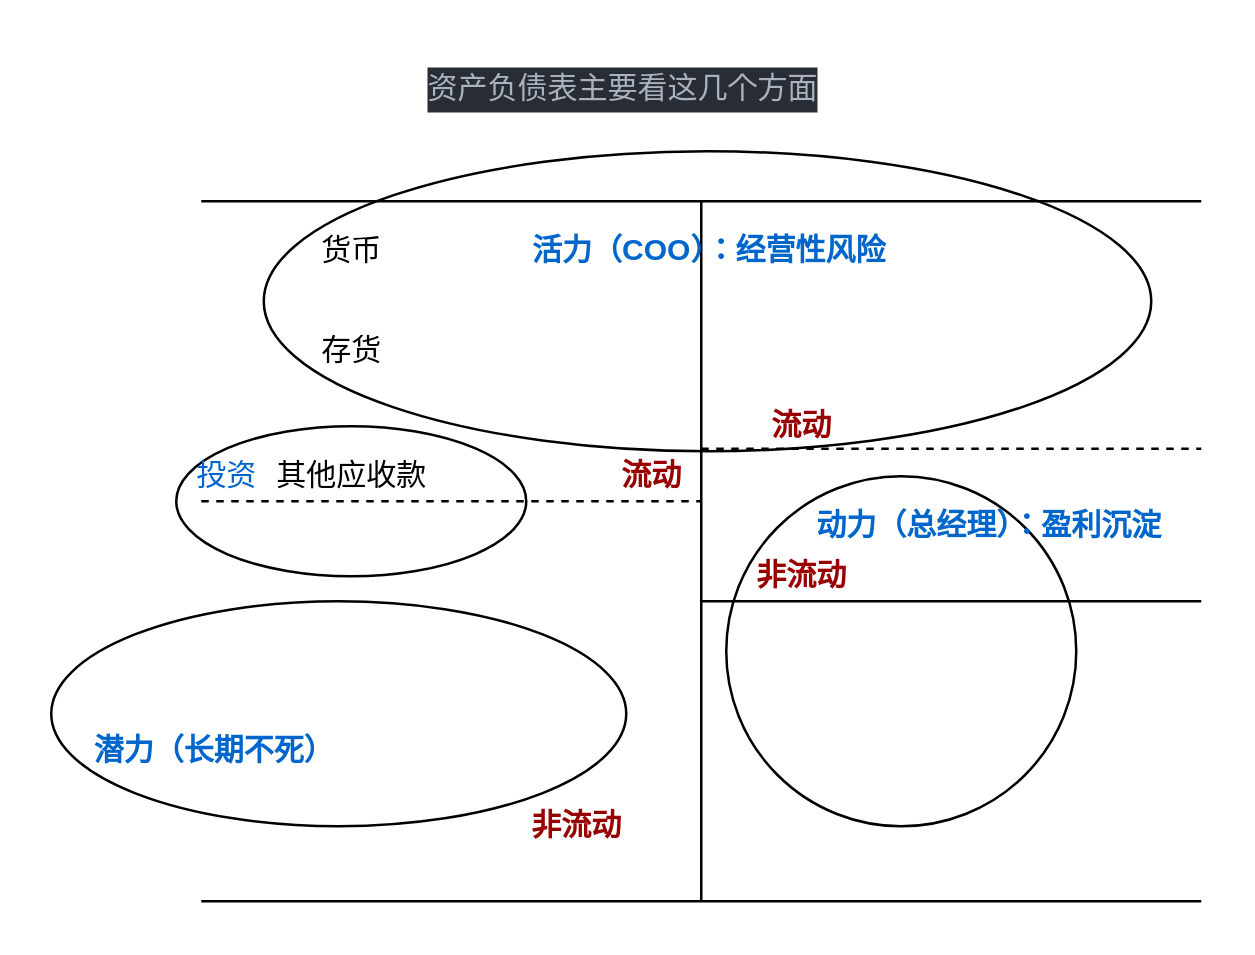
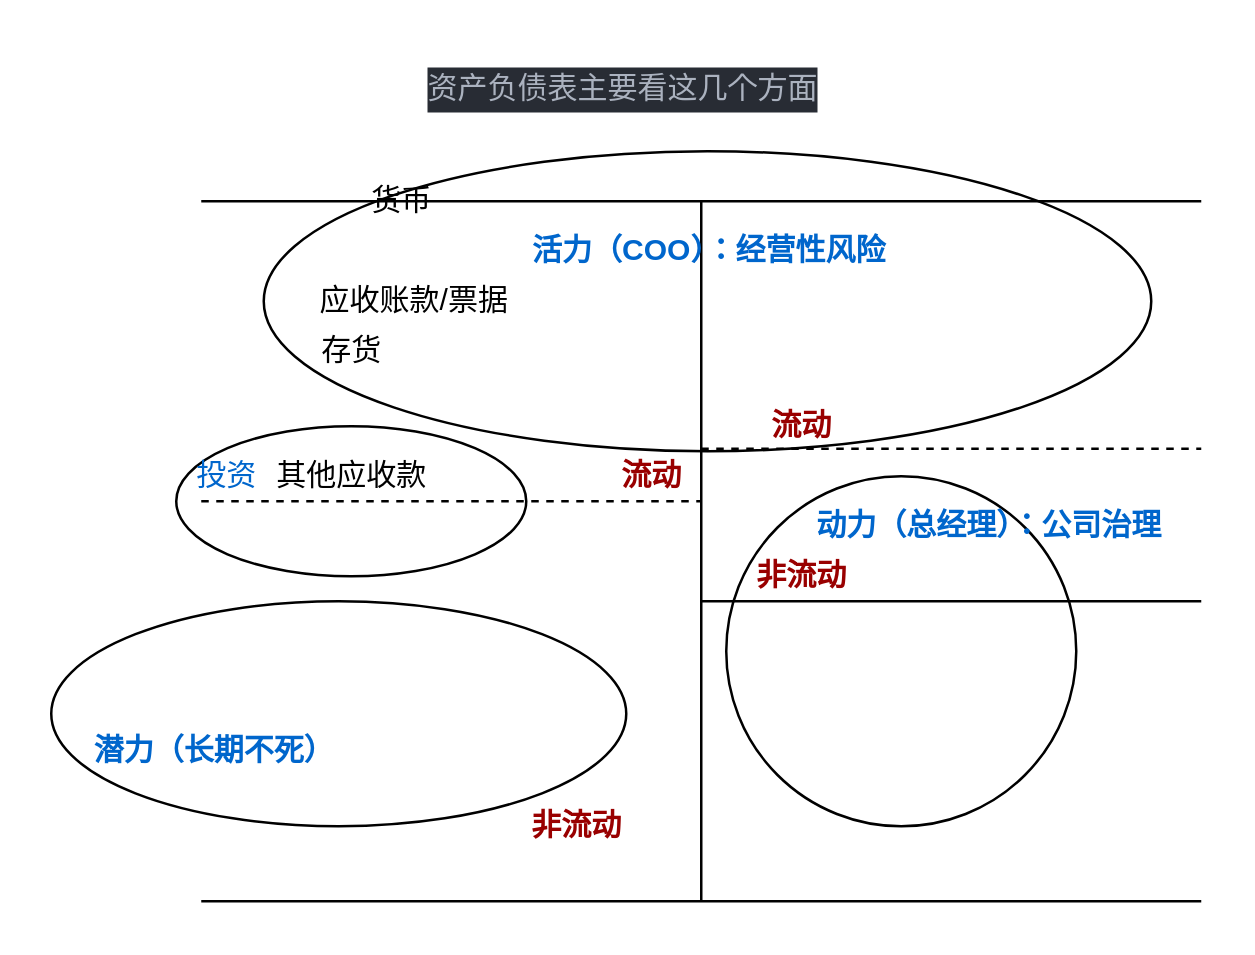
(351, 251) -> (401, 201)
none -> (414, 301)
(990, 526) -> (990, 526)
